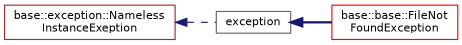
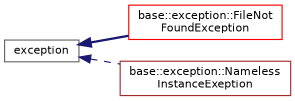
(202, 22) -> (105, 62)
(395, 22) -> (205, 22)
